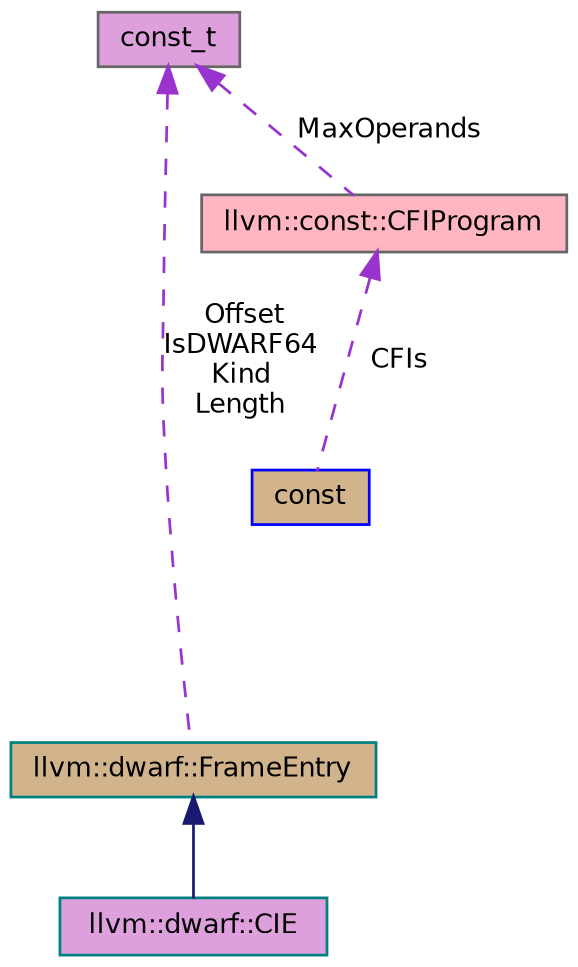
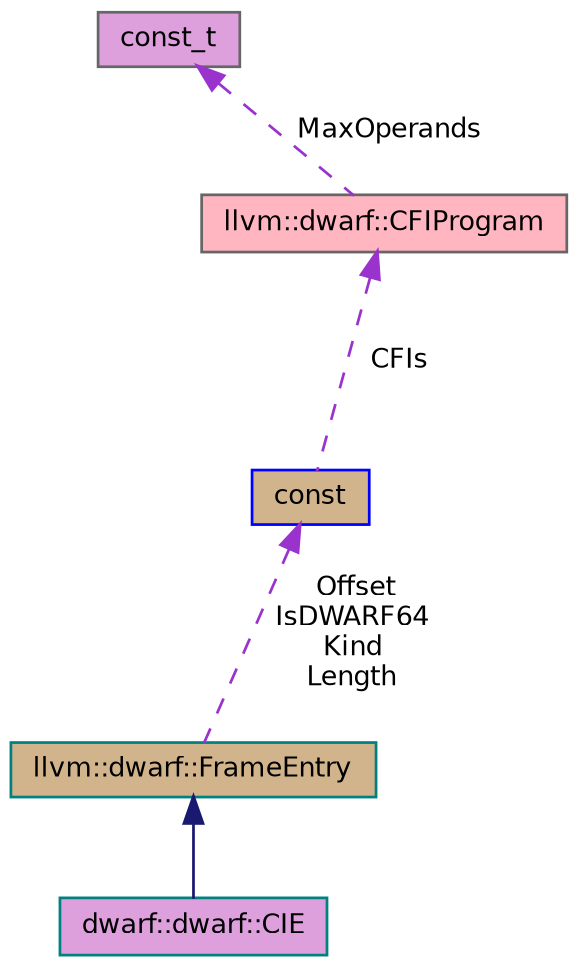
(384, 223) -> (384, 223)
(163, 419) -> (246, 646)
(193, 926) -> (193, 926)
